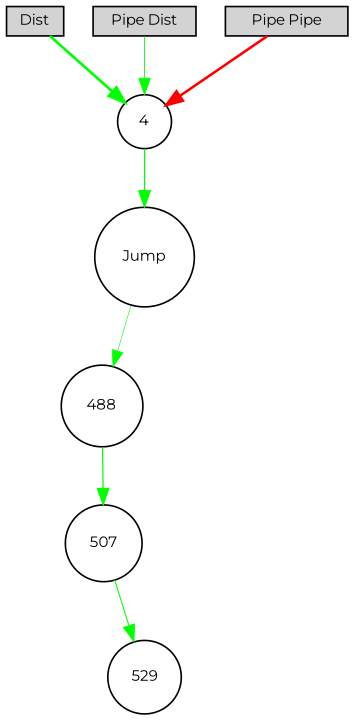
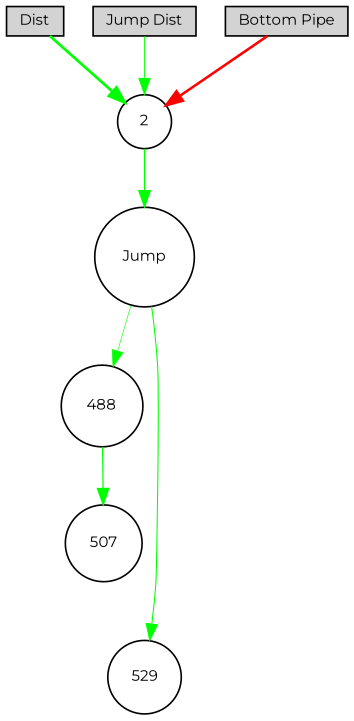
(145, 21) -> (145, 21)
(287, 21) -> (287, 21)
(145, 122) -> (145, 122)
(122, 603) -> (158, 465)
